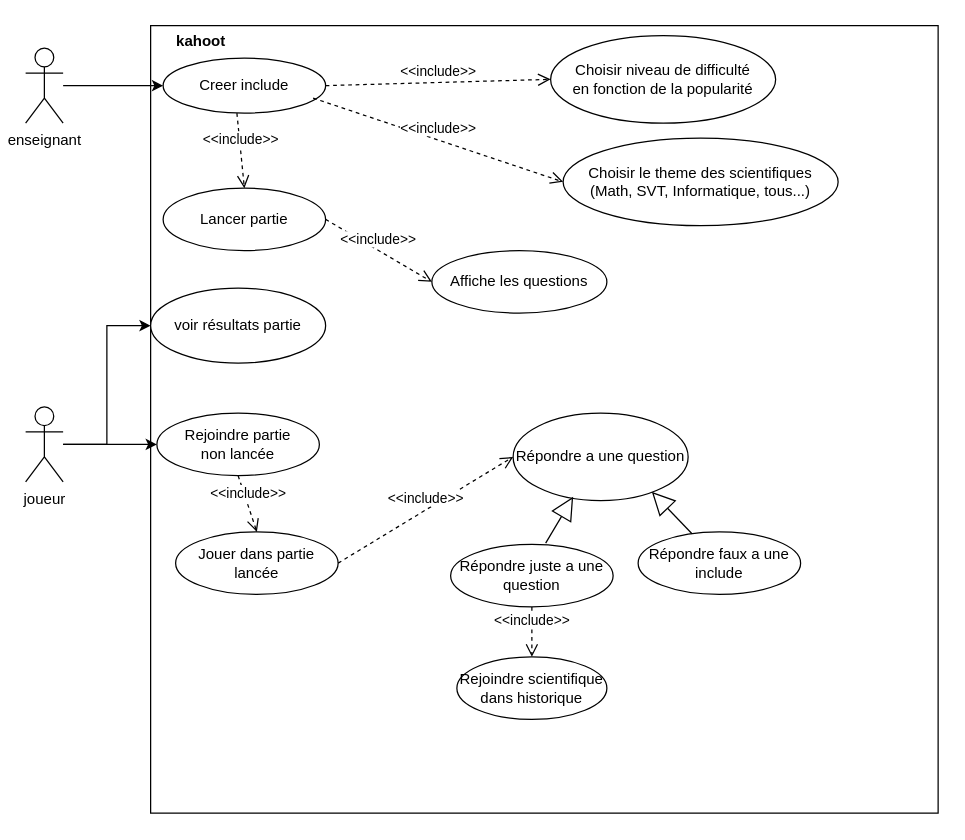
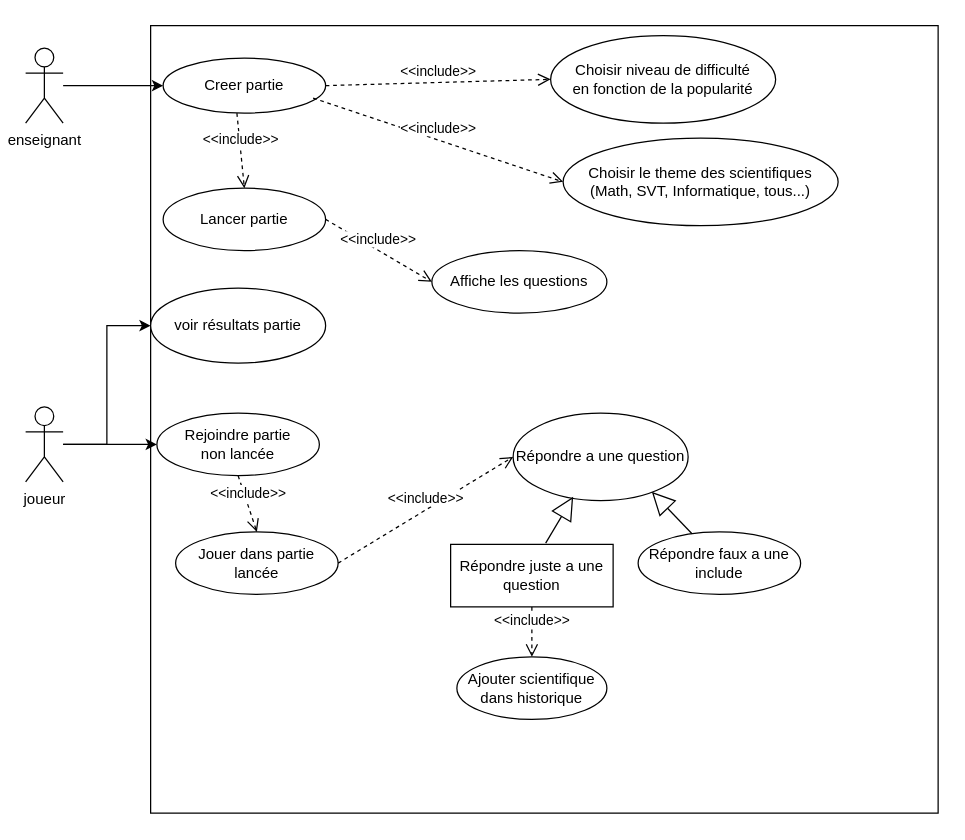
(201, 42) -> none
(244, 86) -> (244, 86)
(532, 576) -> (532, 576)
(532, 688) -> (532, 688)
